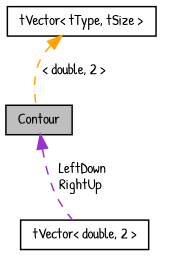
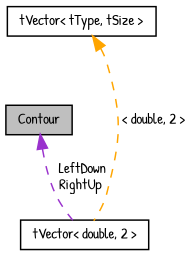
(36, 74) -> (118, 135)
